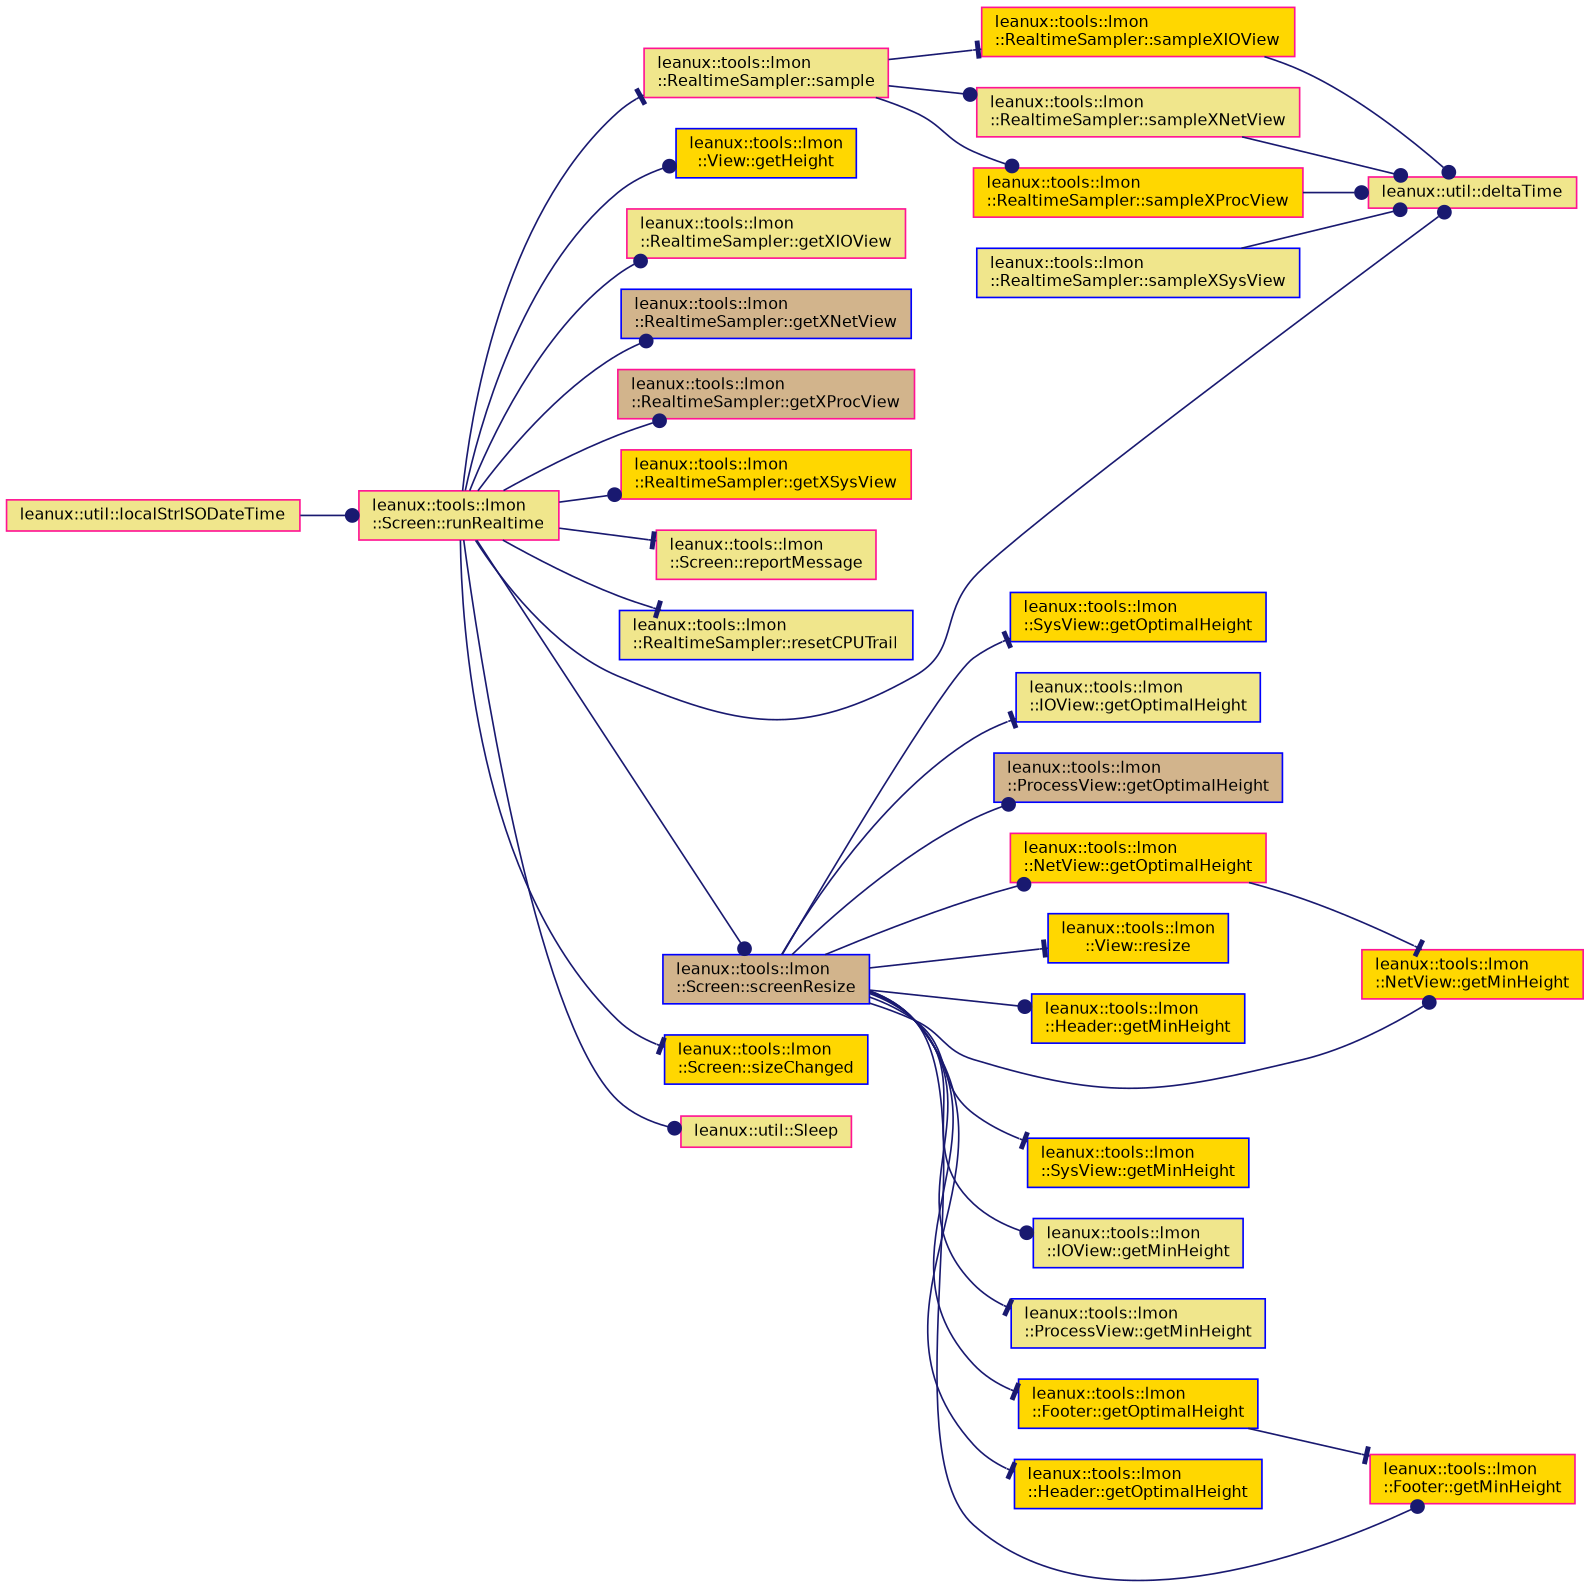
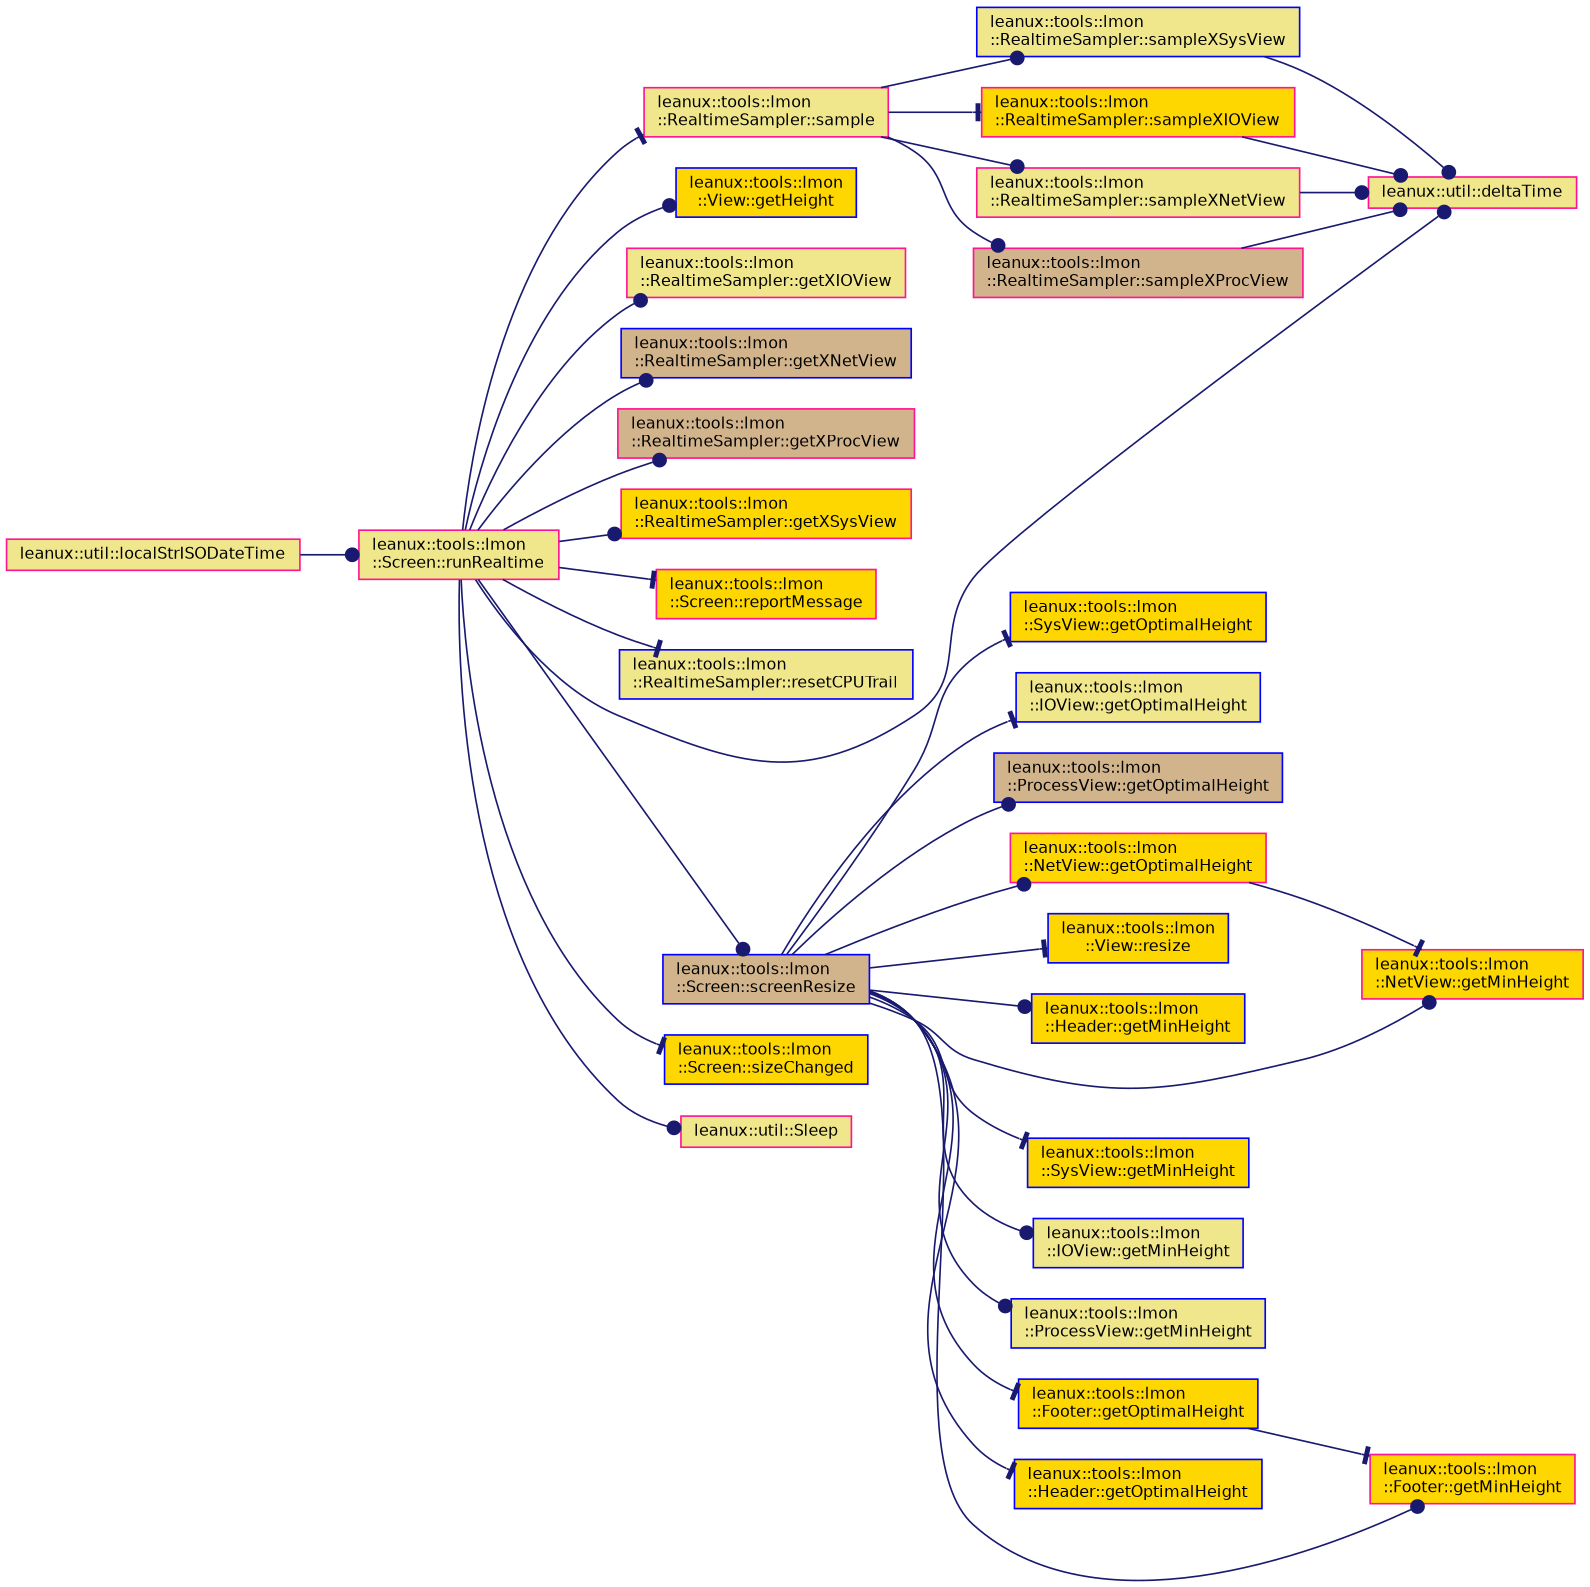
none -> (946, 73)
(1138, 193) -> (1138, 273)
(766, 555) -> (766, 594)
(944, 1144) -> (945, 1142)
